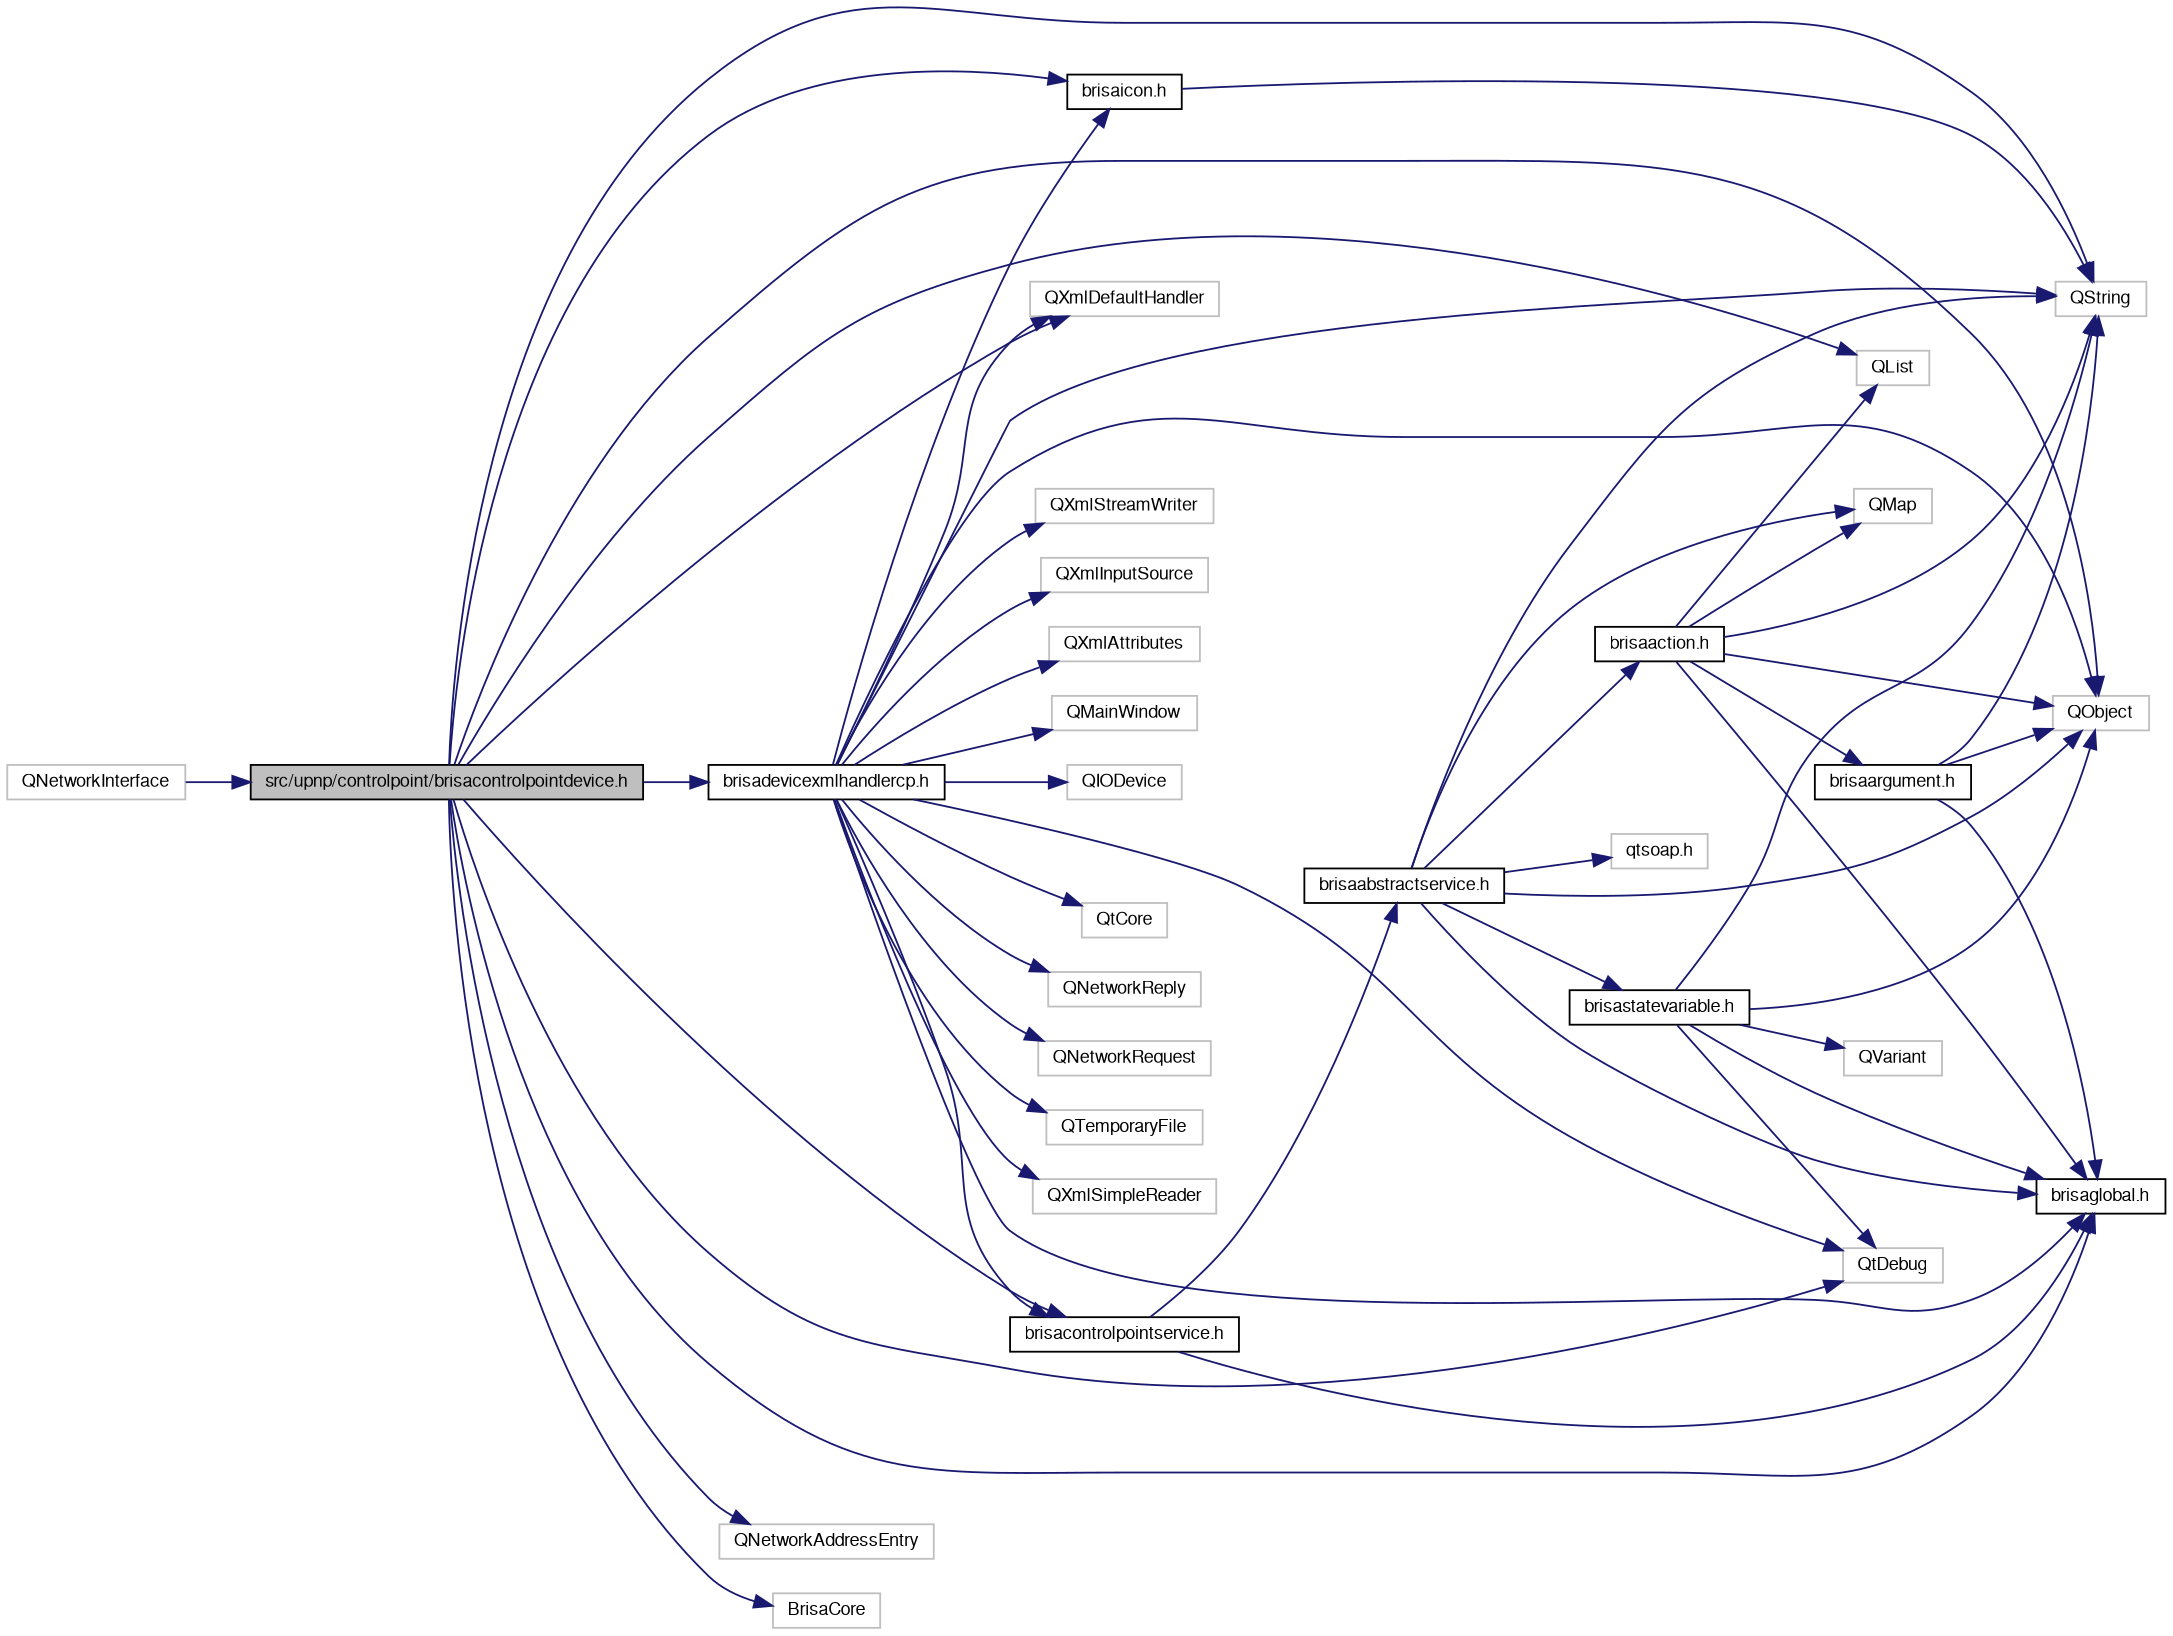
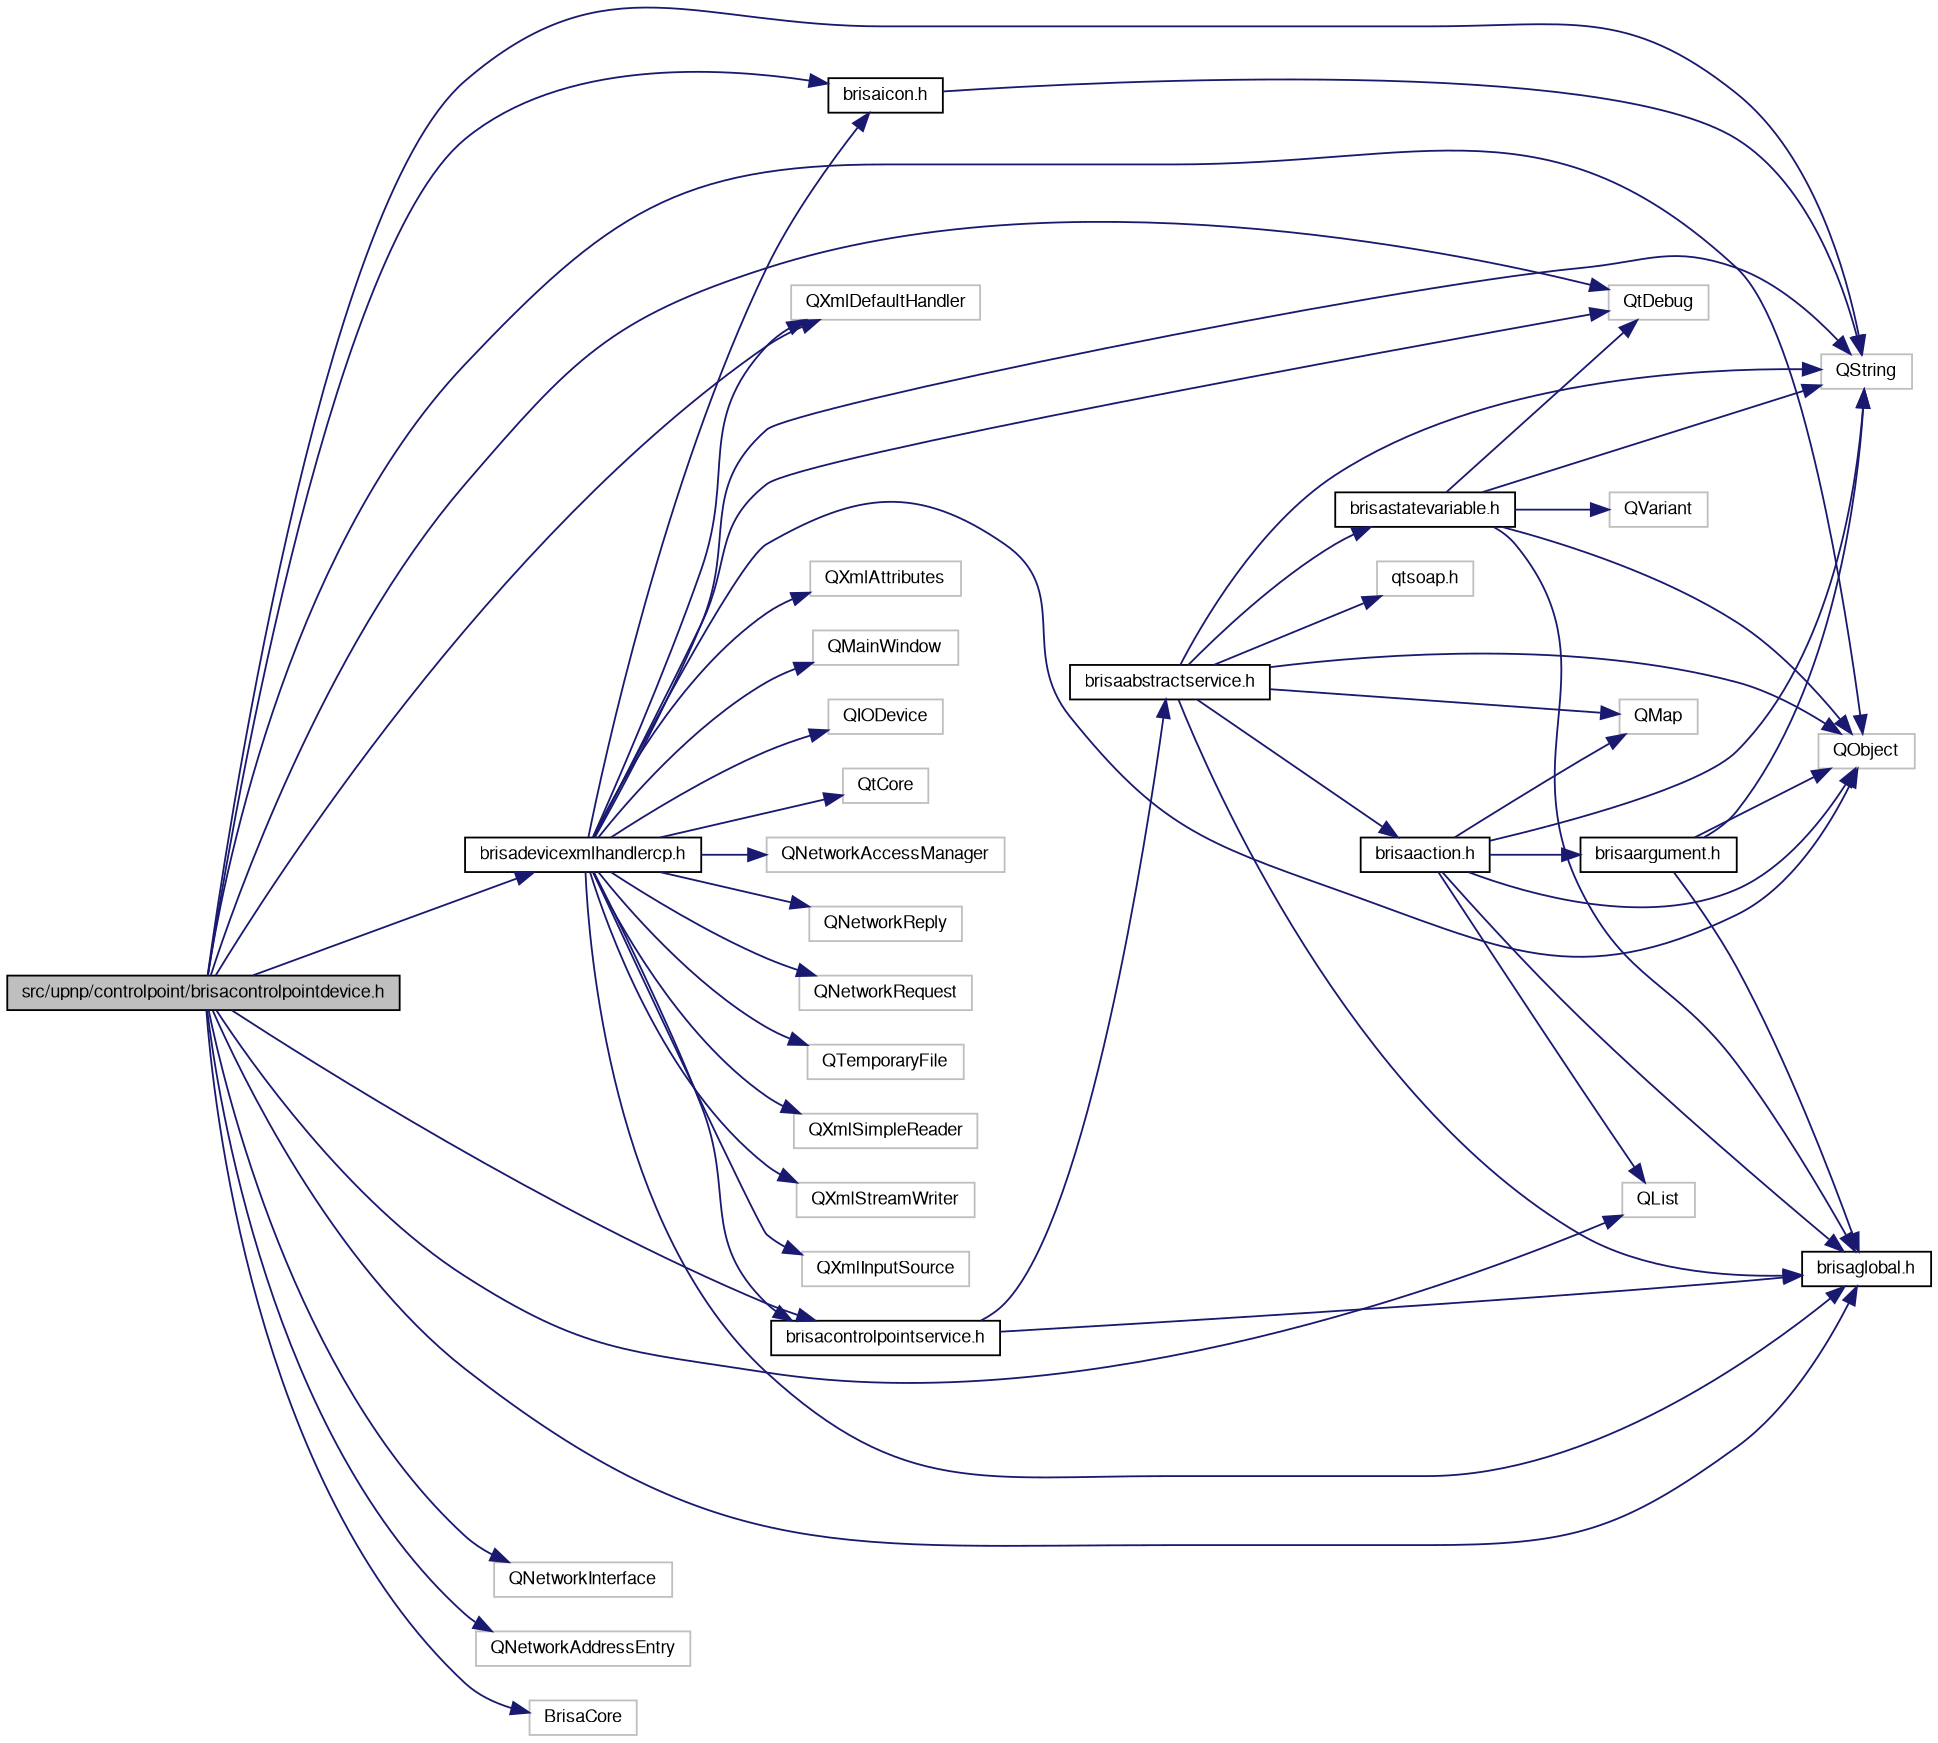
(209, 782) -> (307, 1307)
none -> (886, 855)
